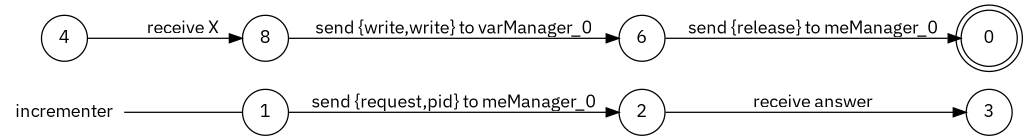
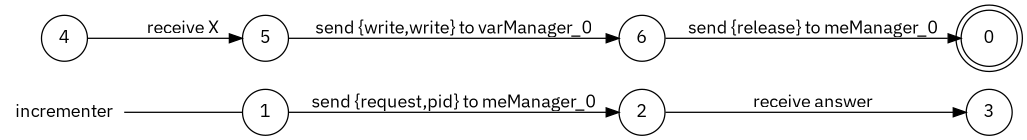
(265, 38) -> (265, 38)
